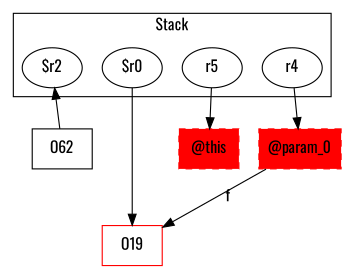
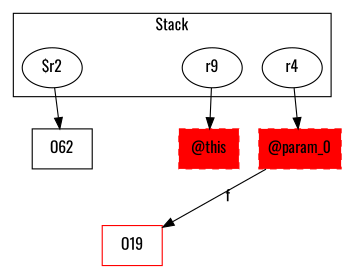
(132, 68) -> none
(212, 68) -> (212, 68)
(58, 114) -> (57, 104)
